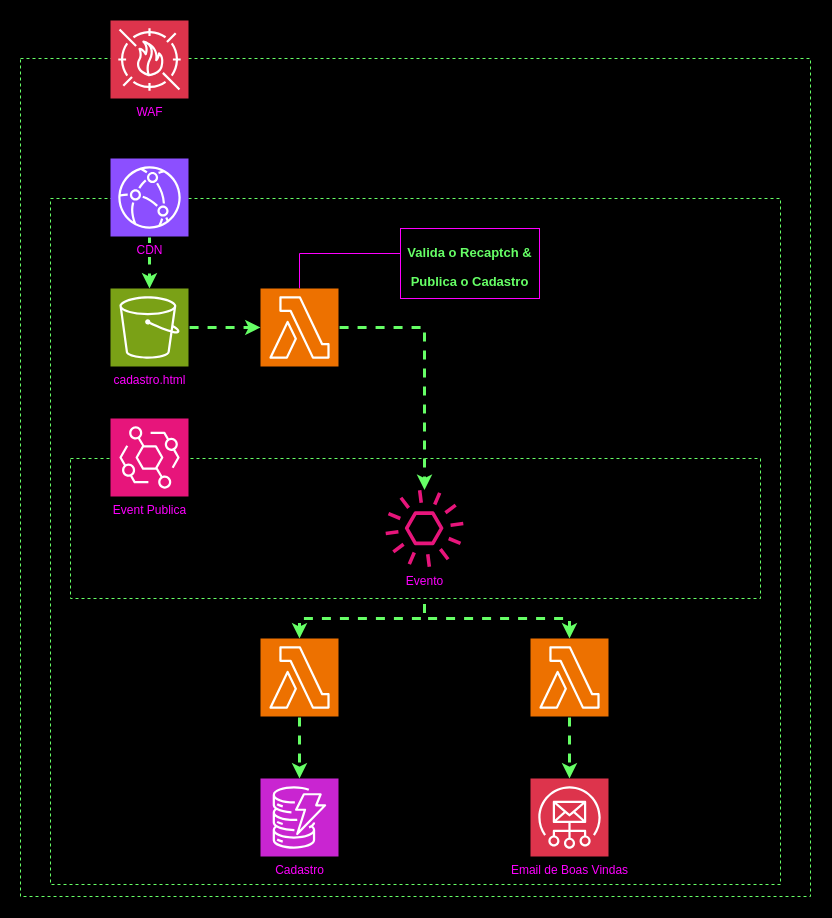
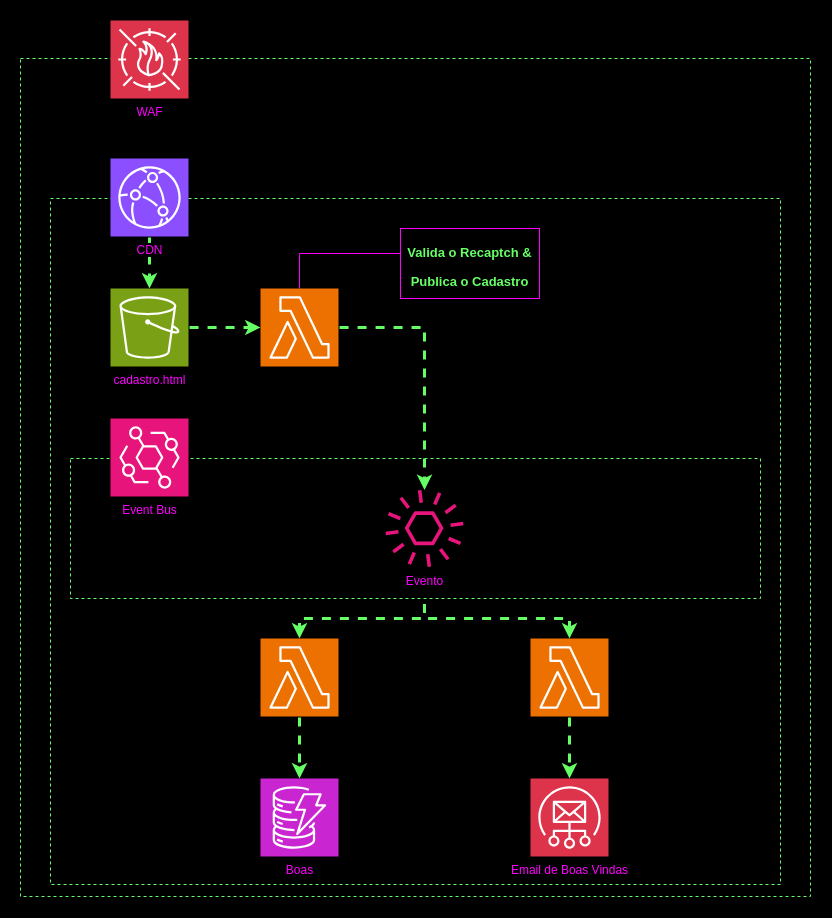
(150, 511) -> (150, 511)
(300, 871) -> (300, 871)
